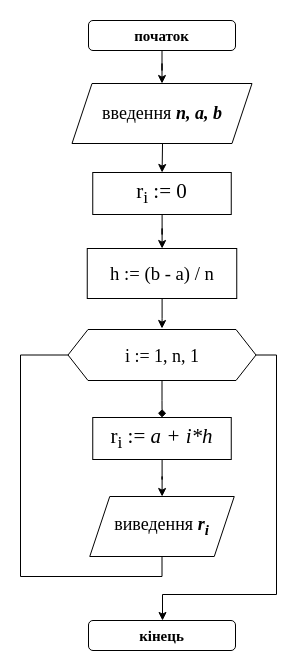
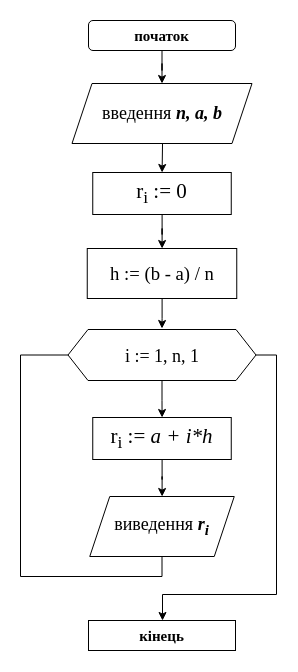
(162, 408) -> (162, 409)
(162, 636) -> (162, 636)
